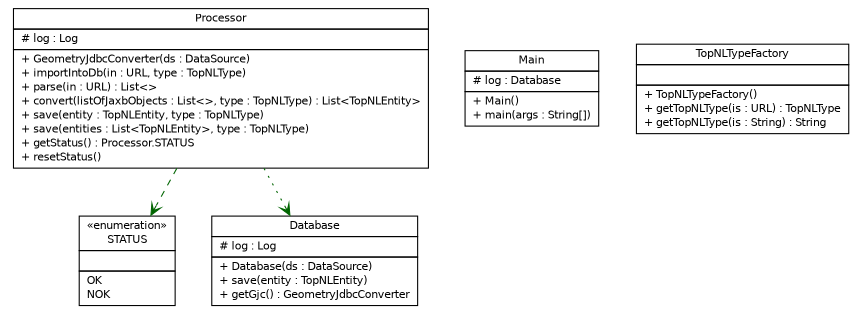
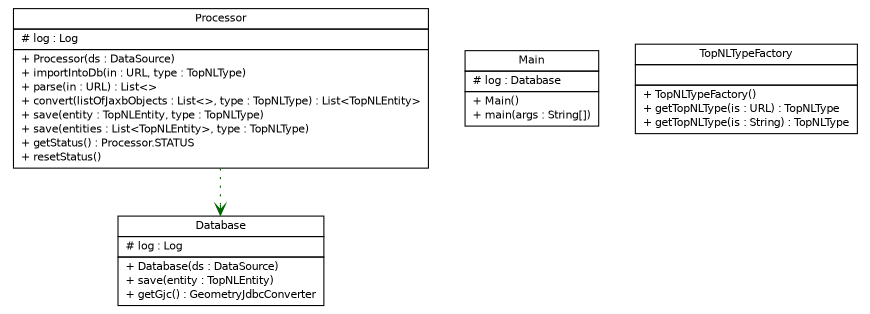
(136, 59) -> (98, 59)
(735, 123) -> (746, 123)
(127, 260) -> none
